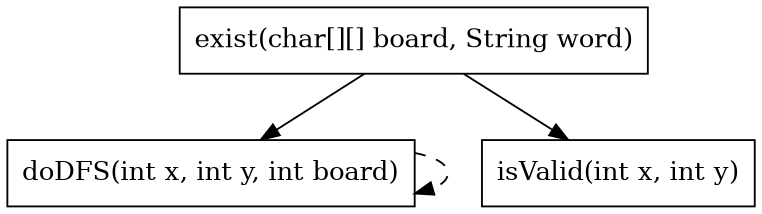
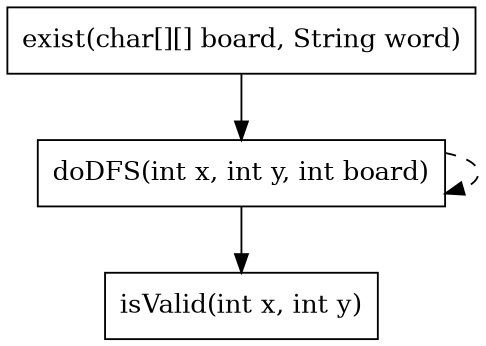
(508, 102) -> (241, 231)
